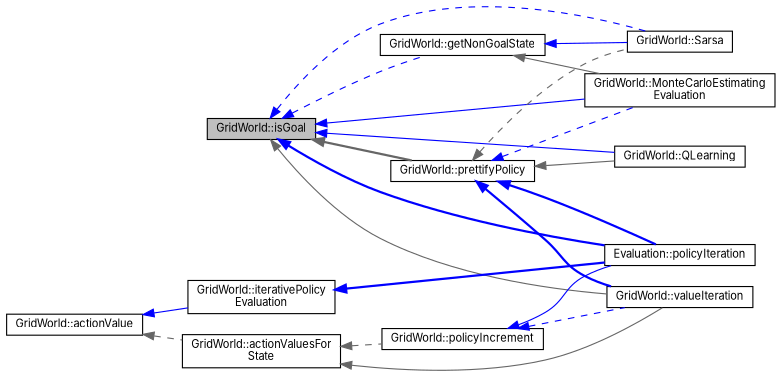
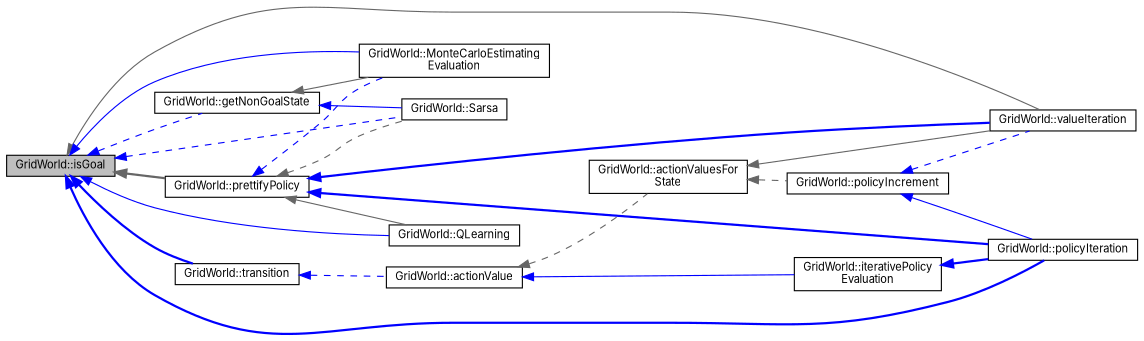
(680, 255) -> (1063, 250)
none -> (237, 274)
